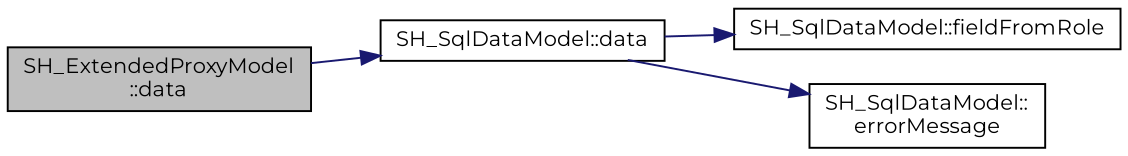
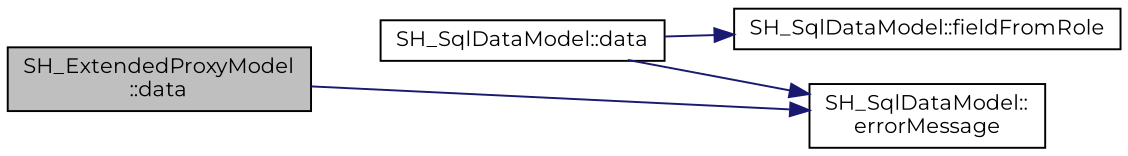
(336, 60) -> (550, 98)
